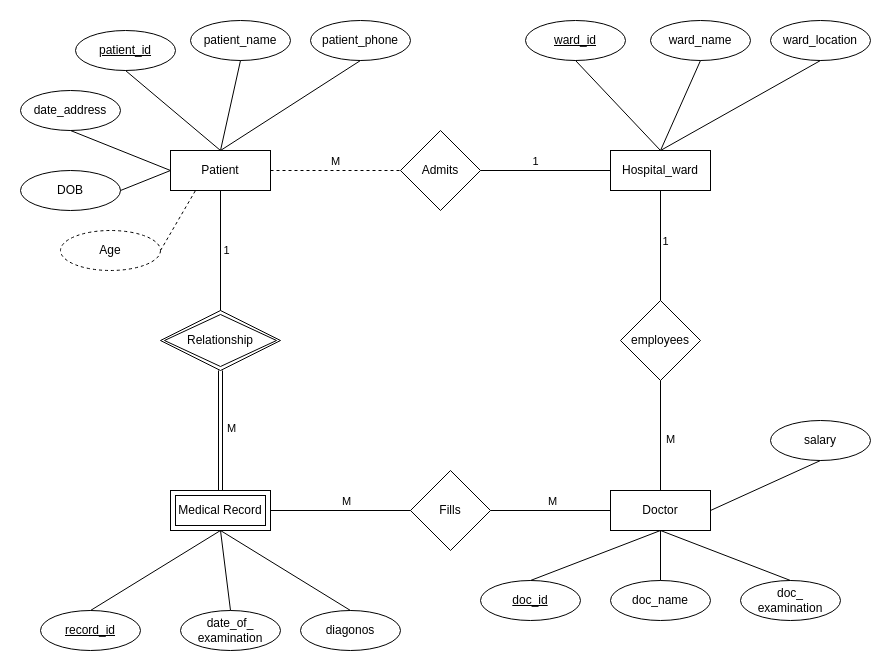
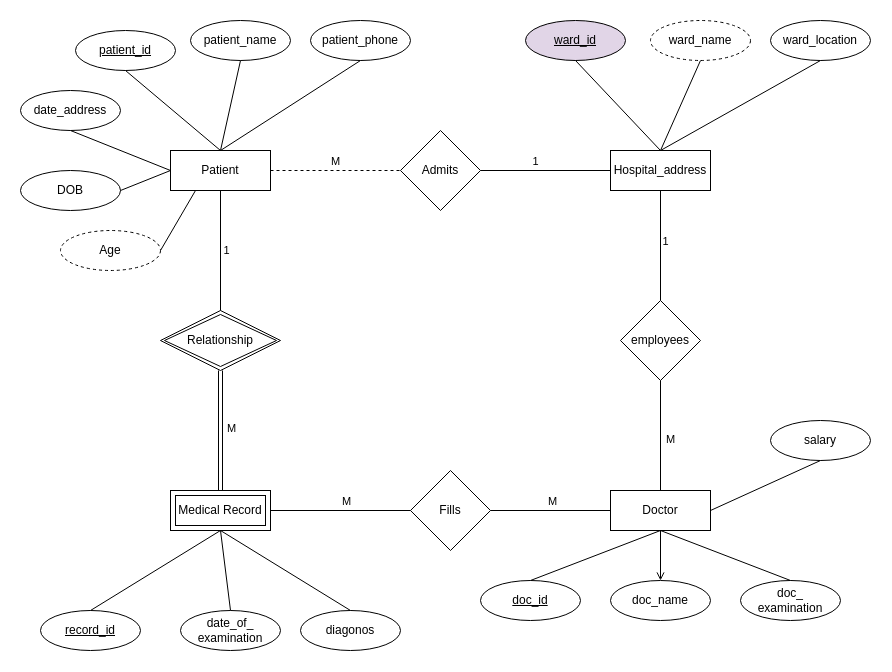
(576, 41) -> (576, 41)
(701, 41) -> (701, 41)
(661, 171) -> (661, 171)
(178, 221) -> (178, 221)
(661, 575) -> (661, 575)
